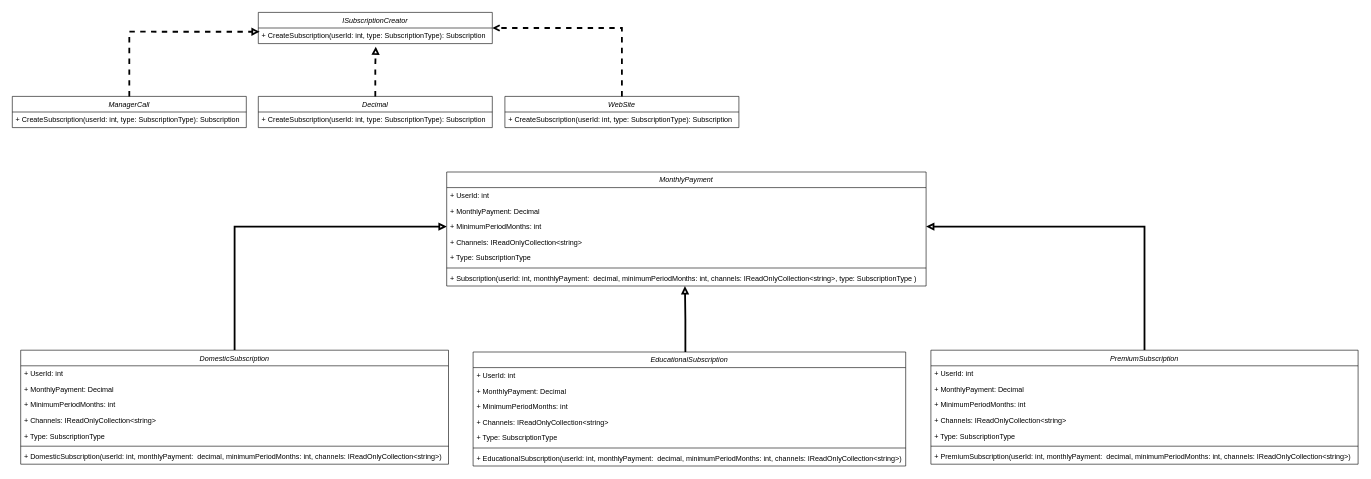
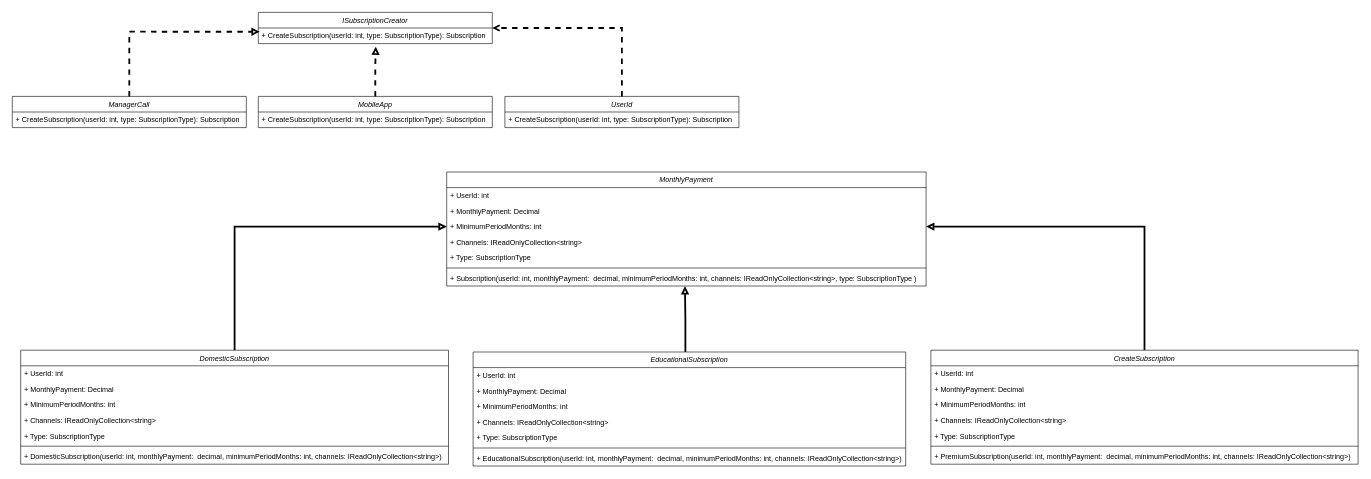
(375, 104) -> (375, 104)
(622, 104) -> (622, 104)
(1144, 358) -> (1144, 358)
